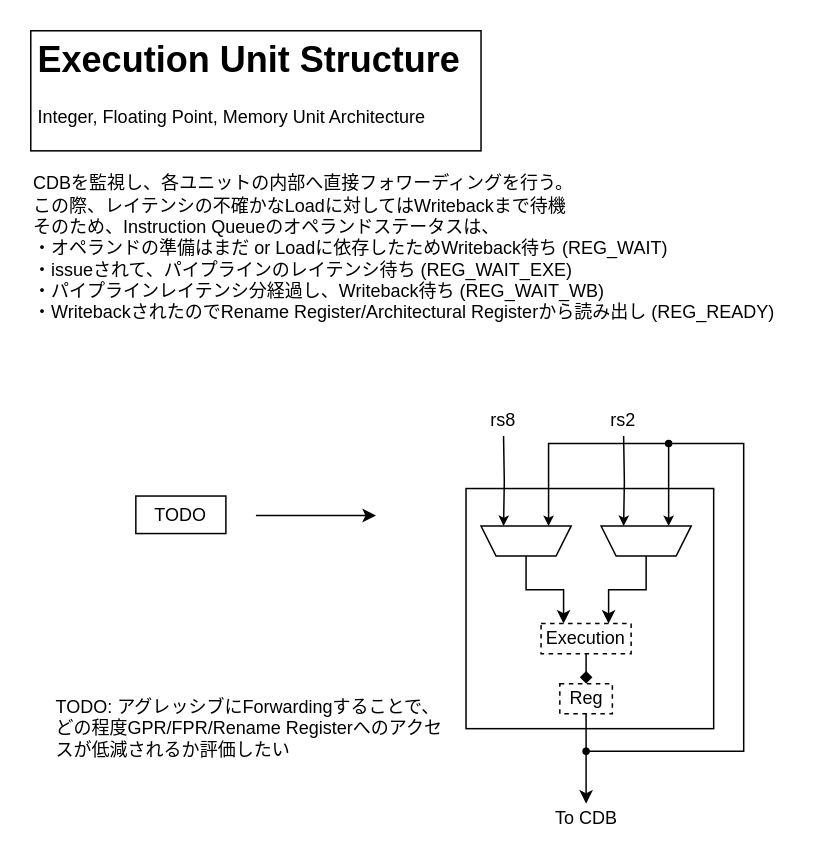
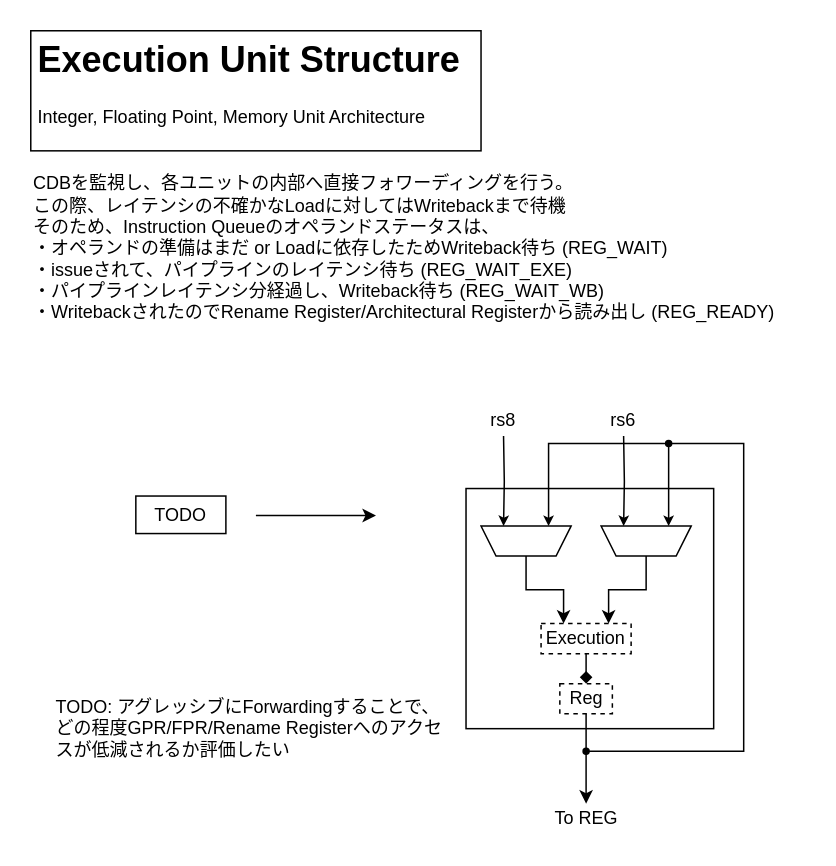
(623, 421) -> (623, 421)
(587, 818) -> (587, 818)
